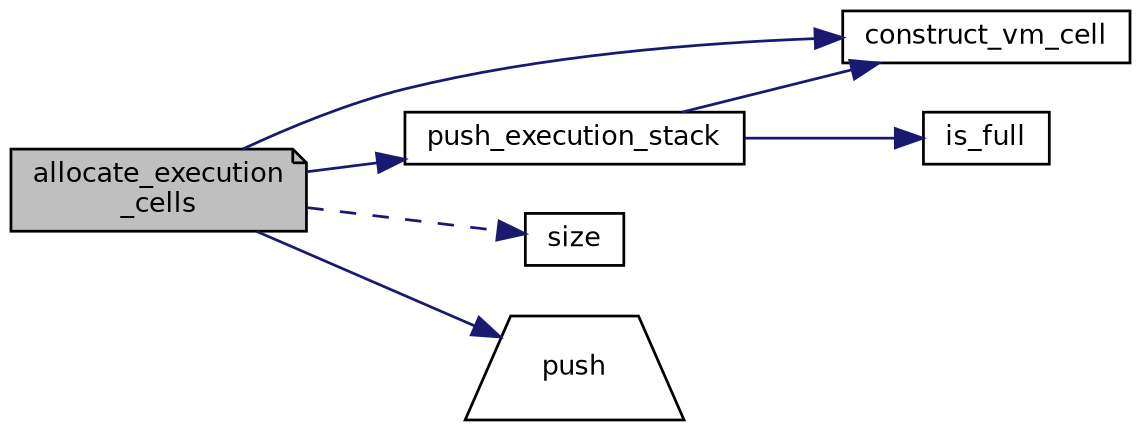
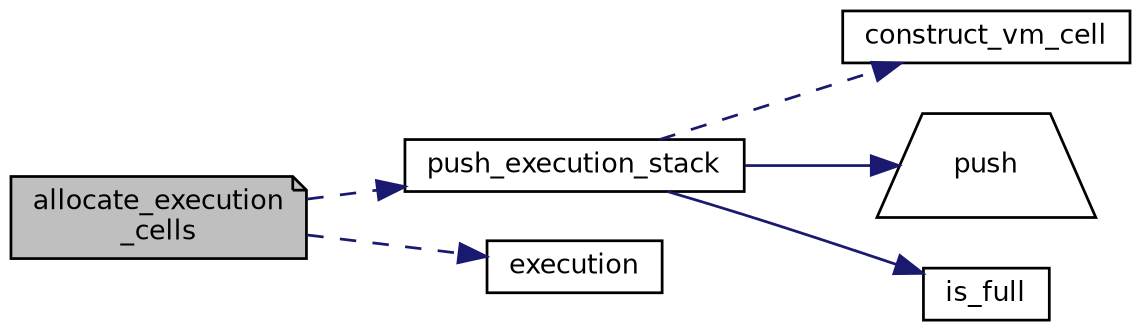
(523, 66) -> none
(767, 91) -> (767, 106)
(342, 167) -> (342, 195)
(575, 239) -> (575, 267)
(365, 279) -> (808, 166)
